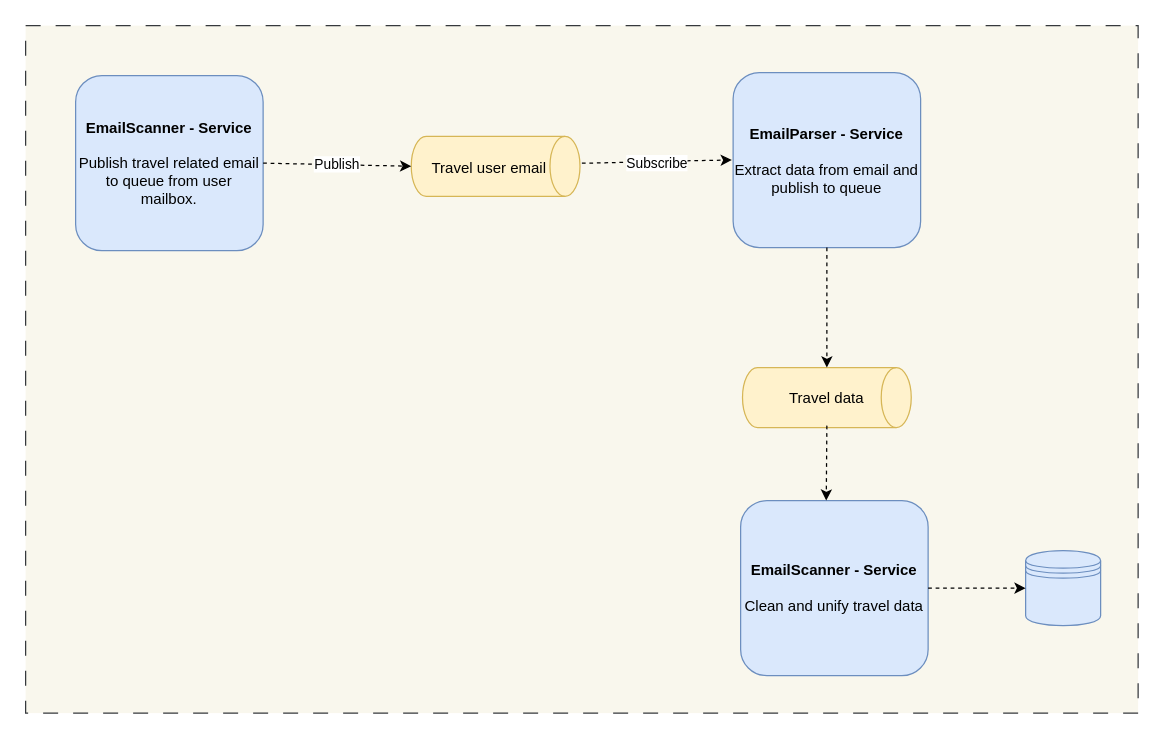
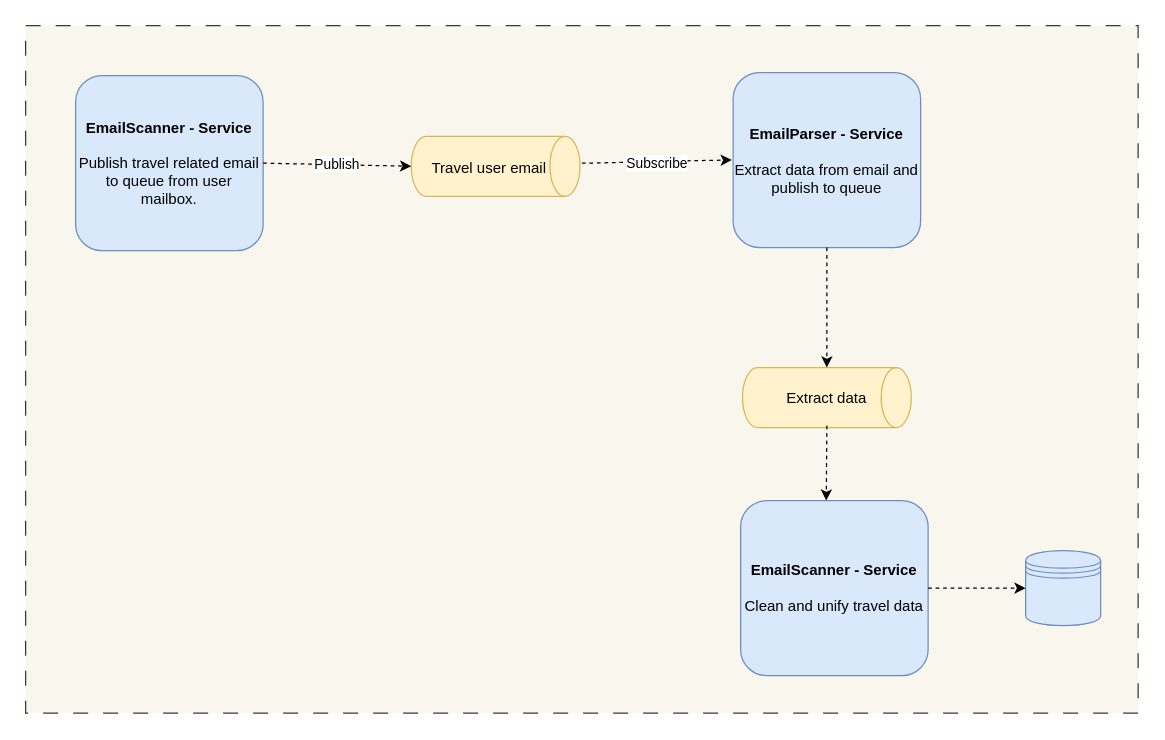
(827, 398) -> (827, 398)
